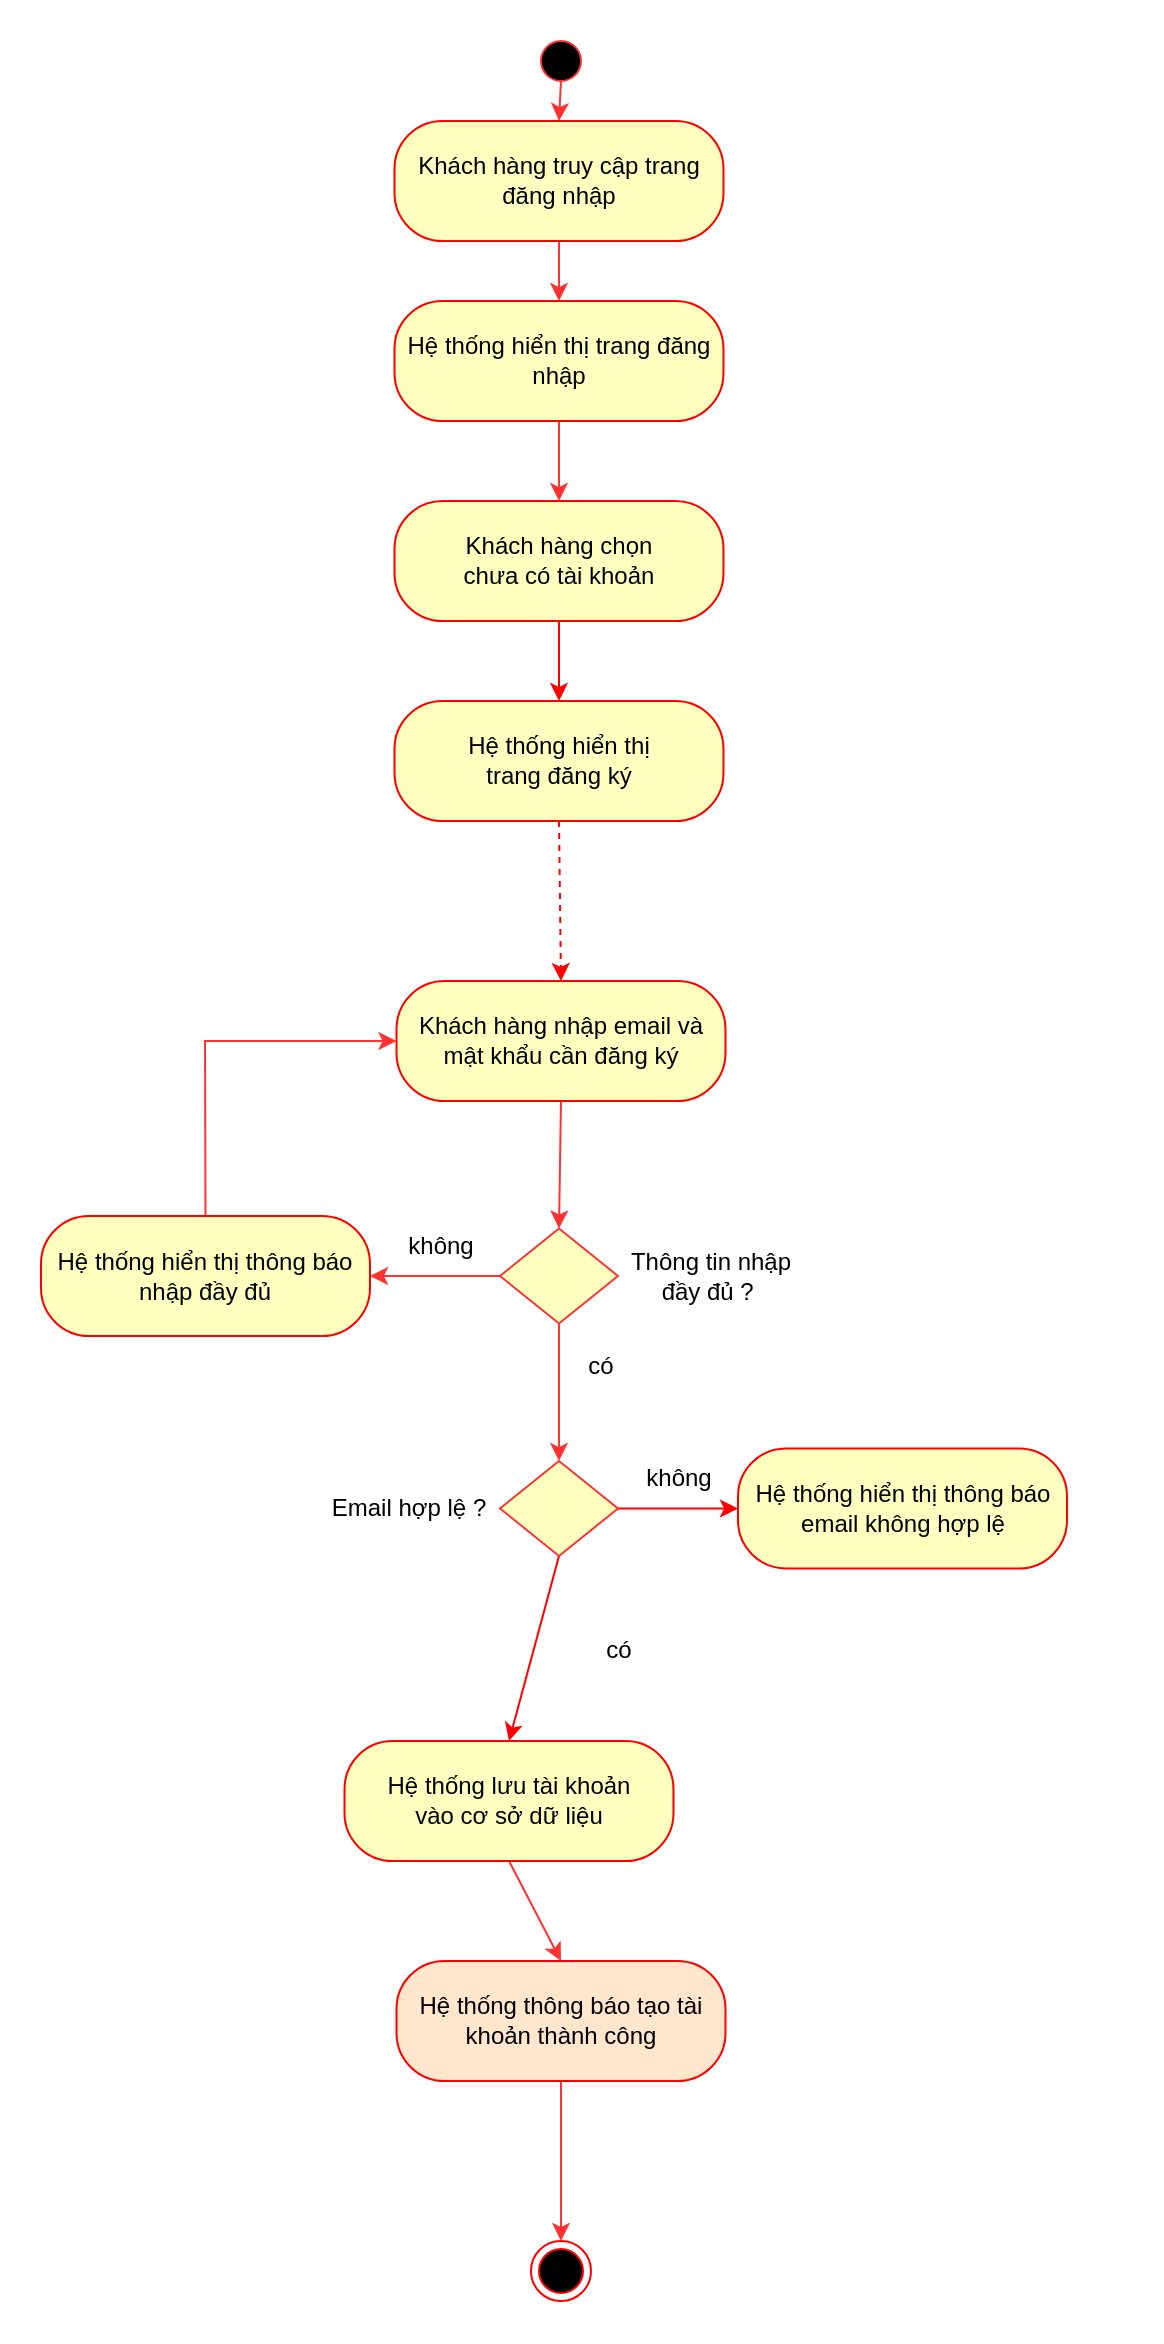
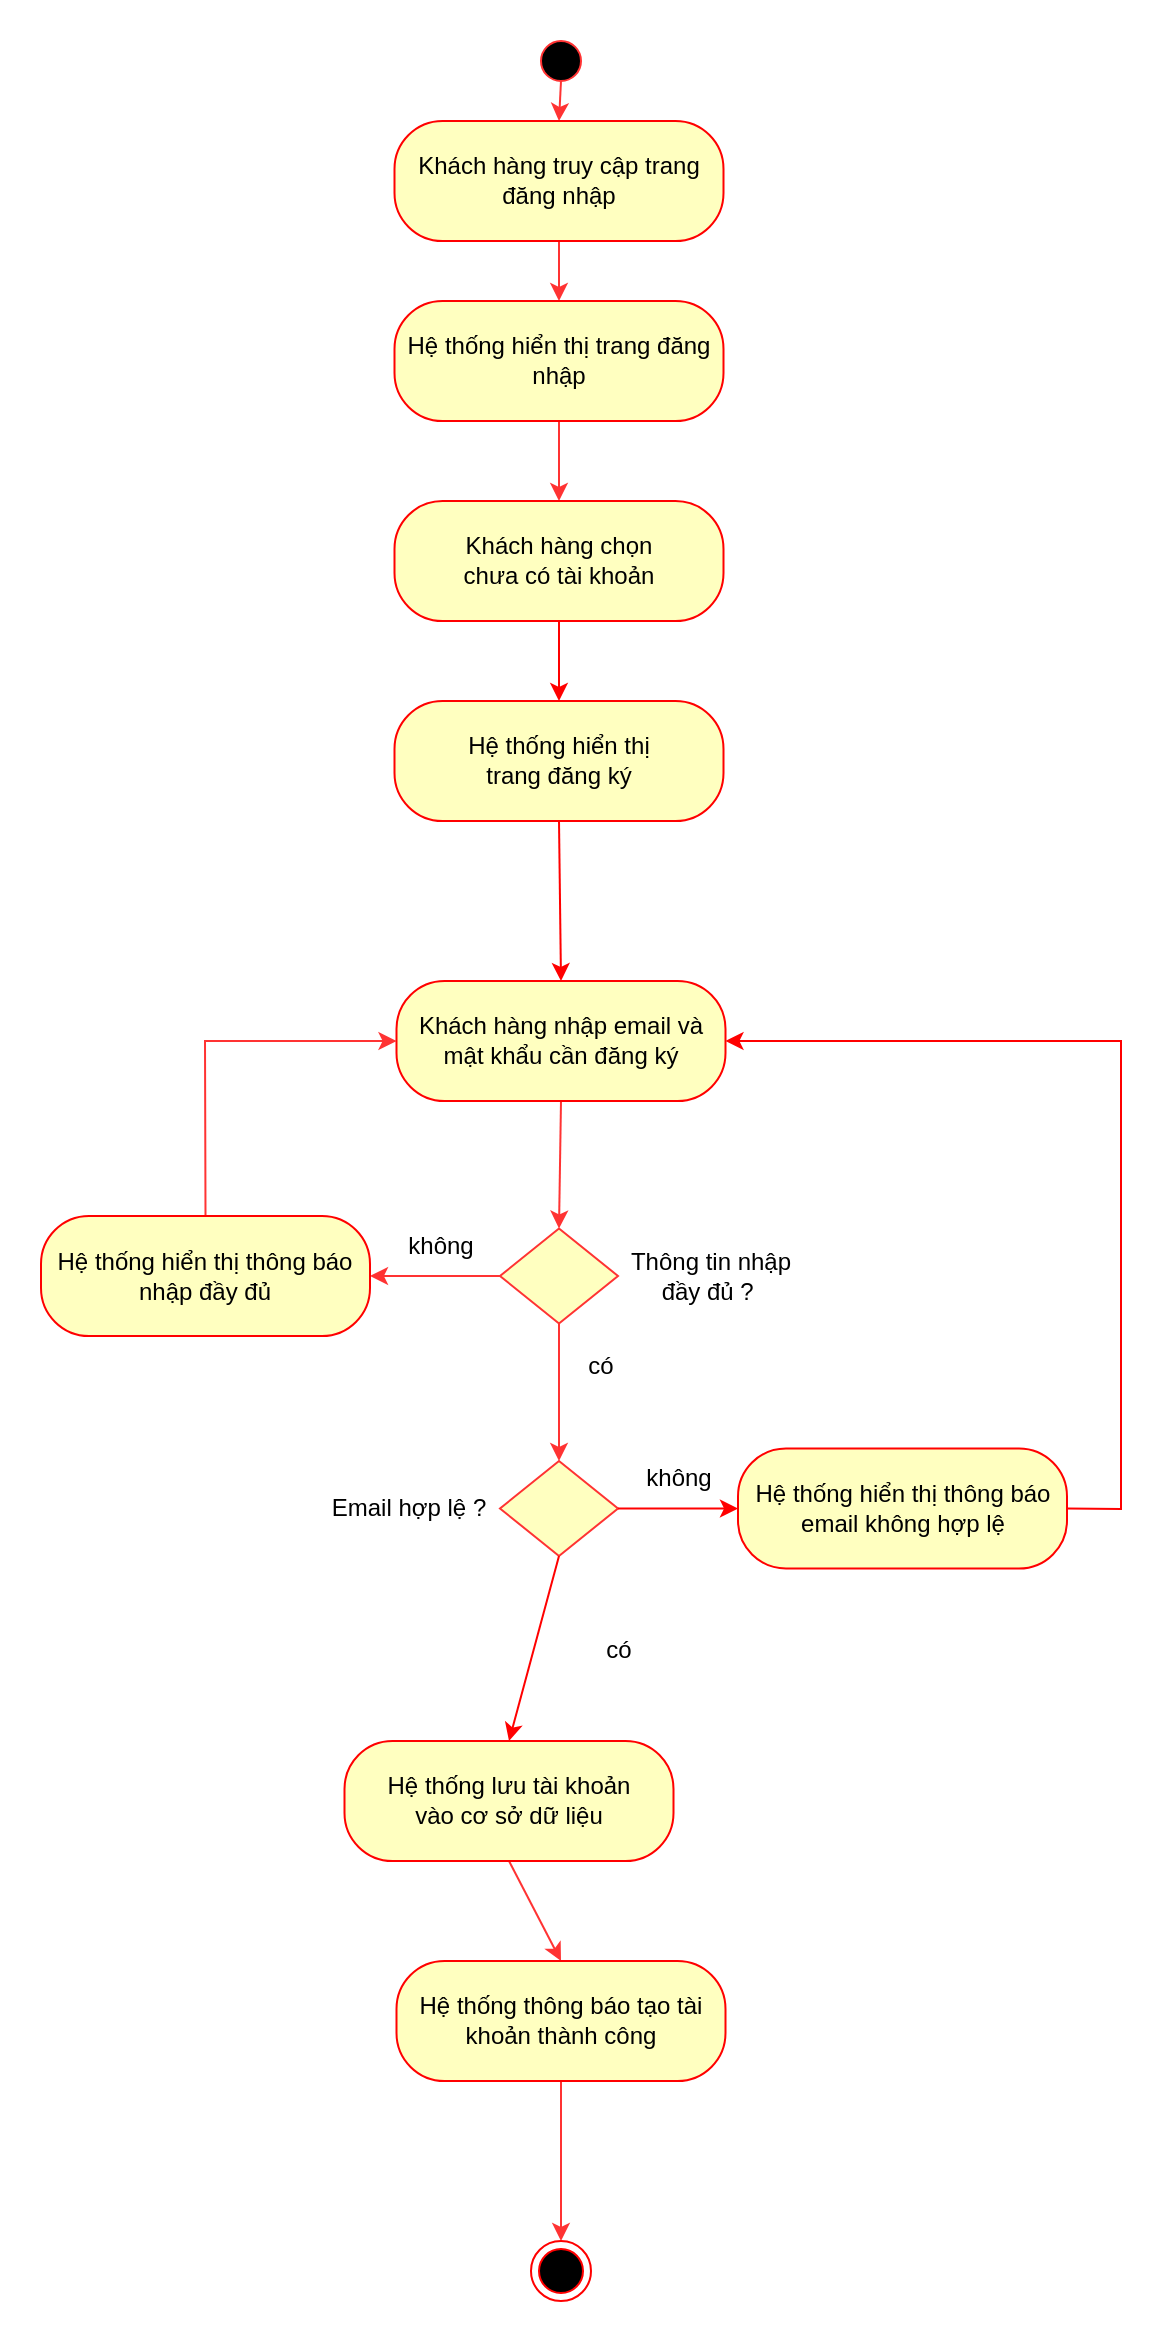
(560, 894) -> (560, 894)
none -> (1121, 1111)
(561, 2021) -> (561, 2021)
